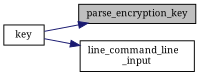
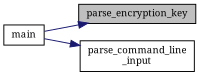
(24, 35) -> (24, 35)
(137, 56) -> (137, 56)
